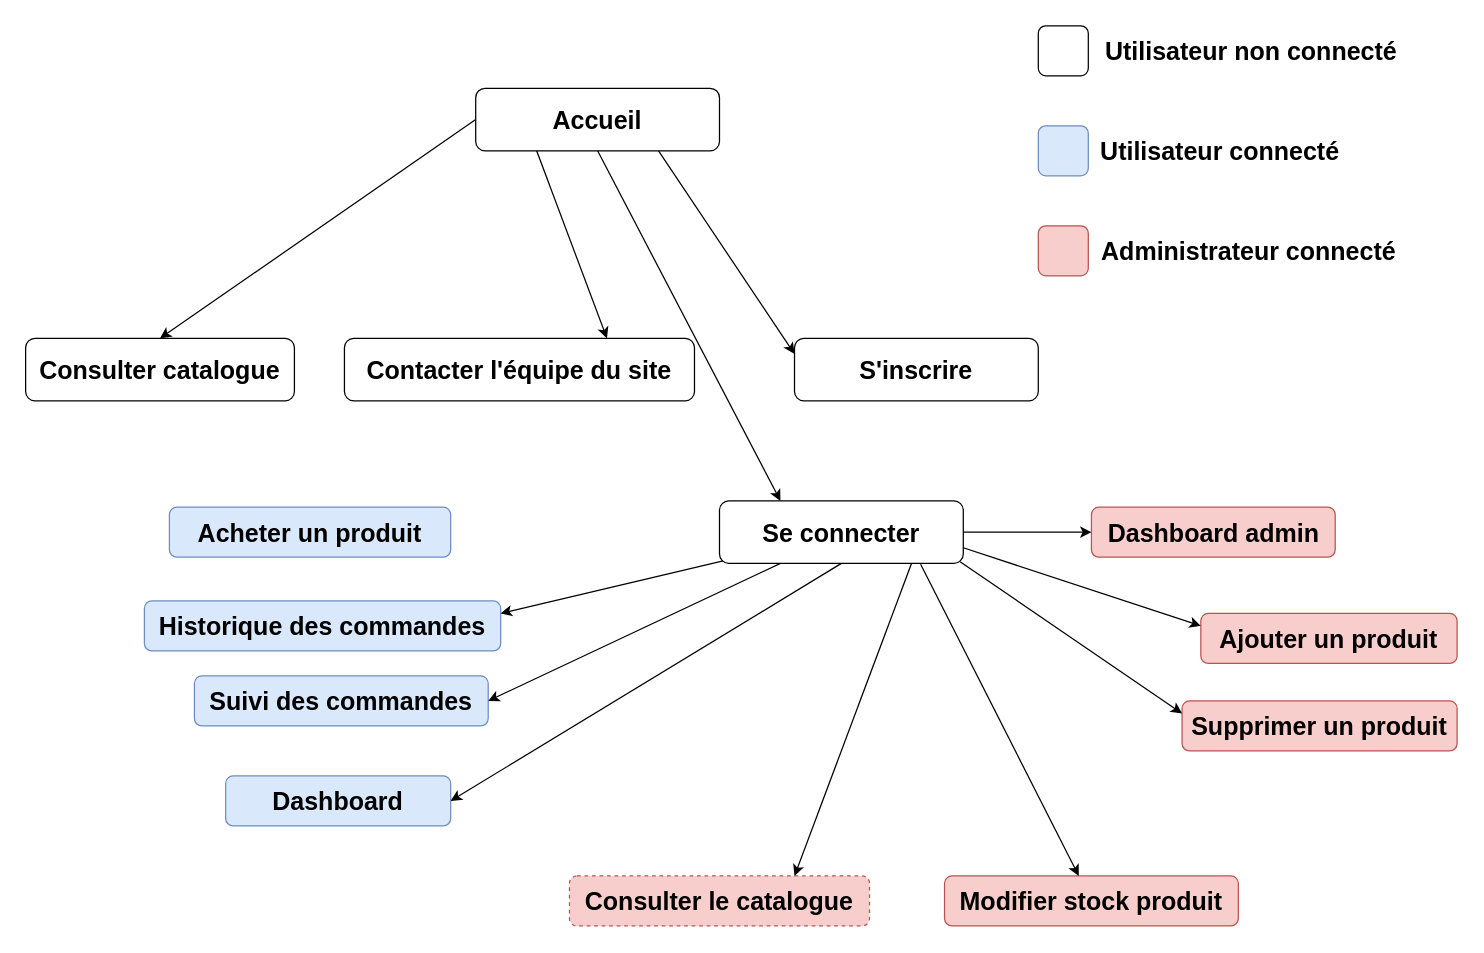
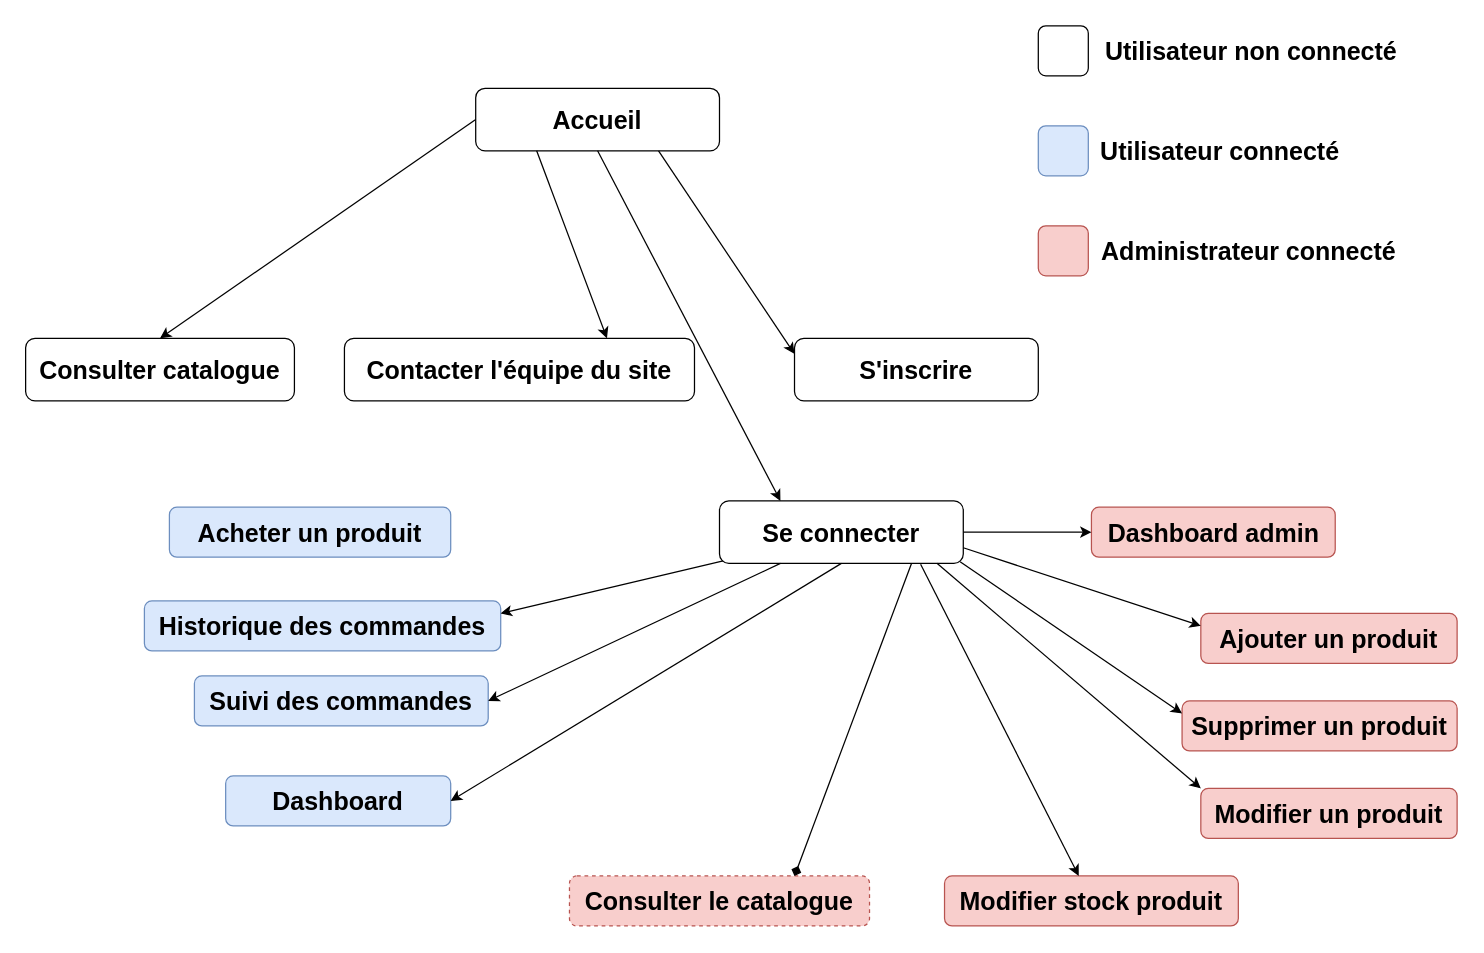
none -> (1066, 673)
none -> (1329, 813)
(798, 867) -> (798, 866)
